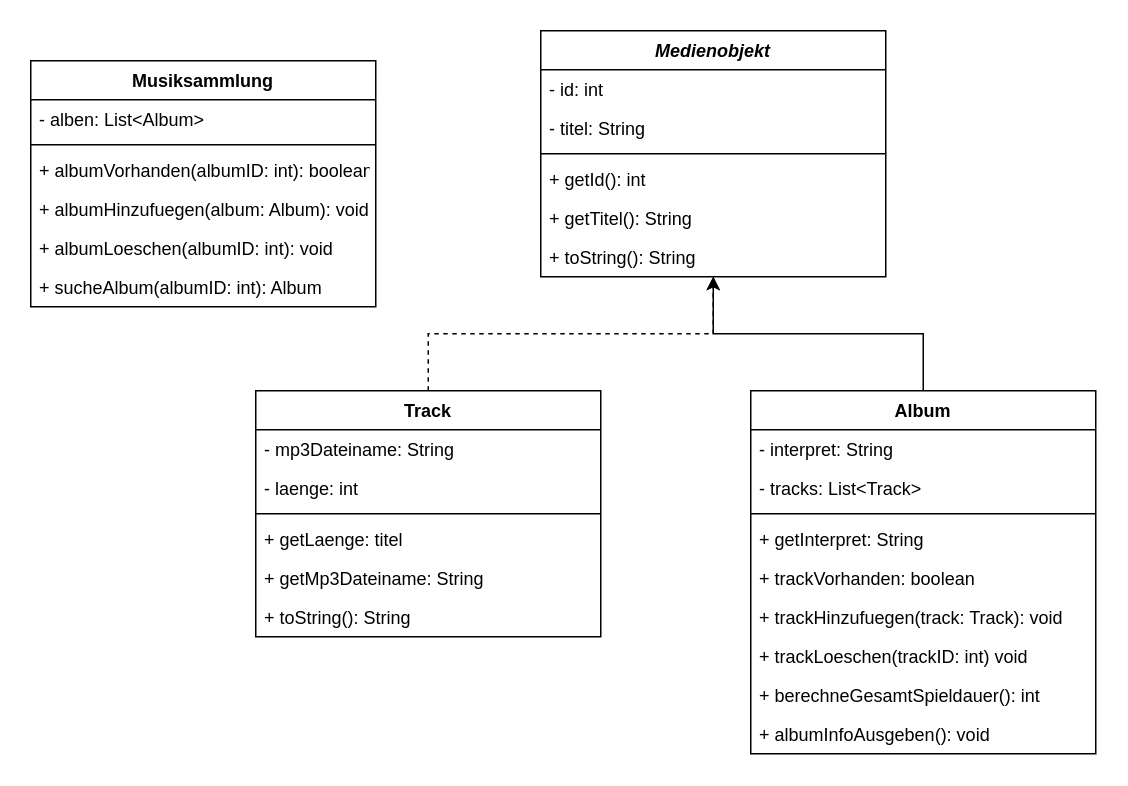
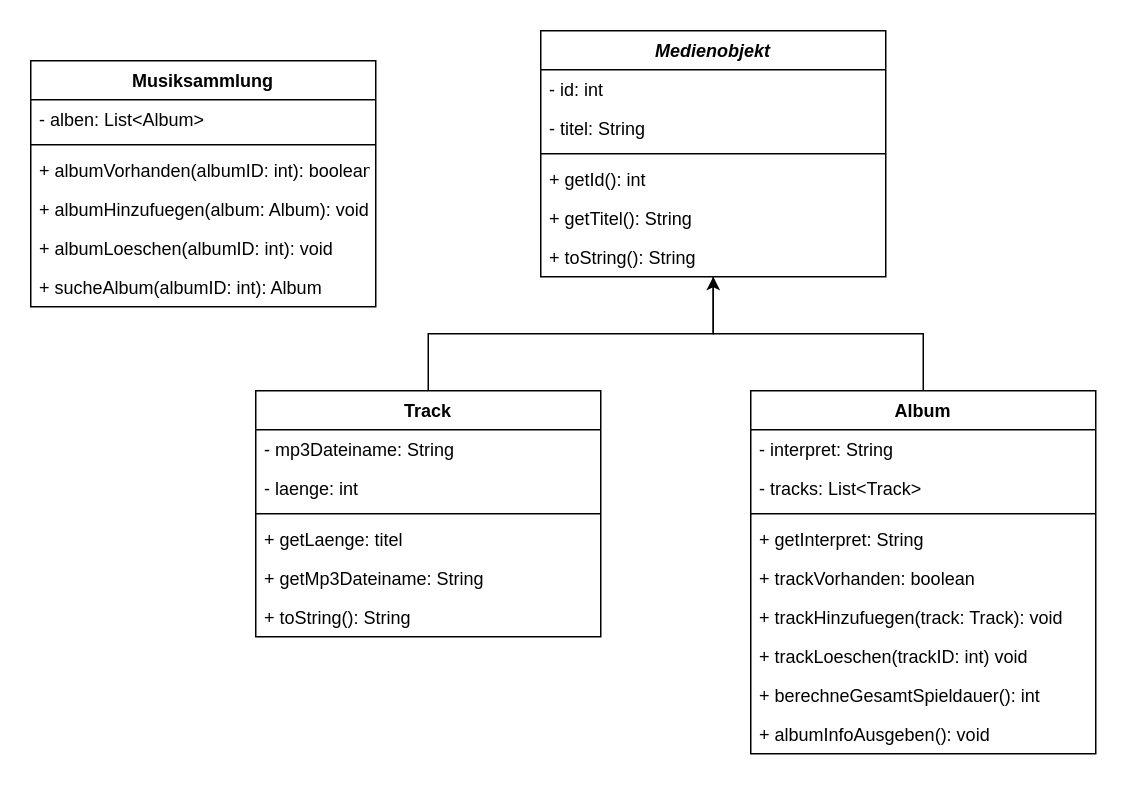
(543, 334) -> (543, 334)
(715, 334) -> (713, 281)
